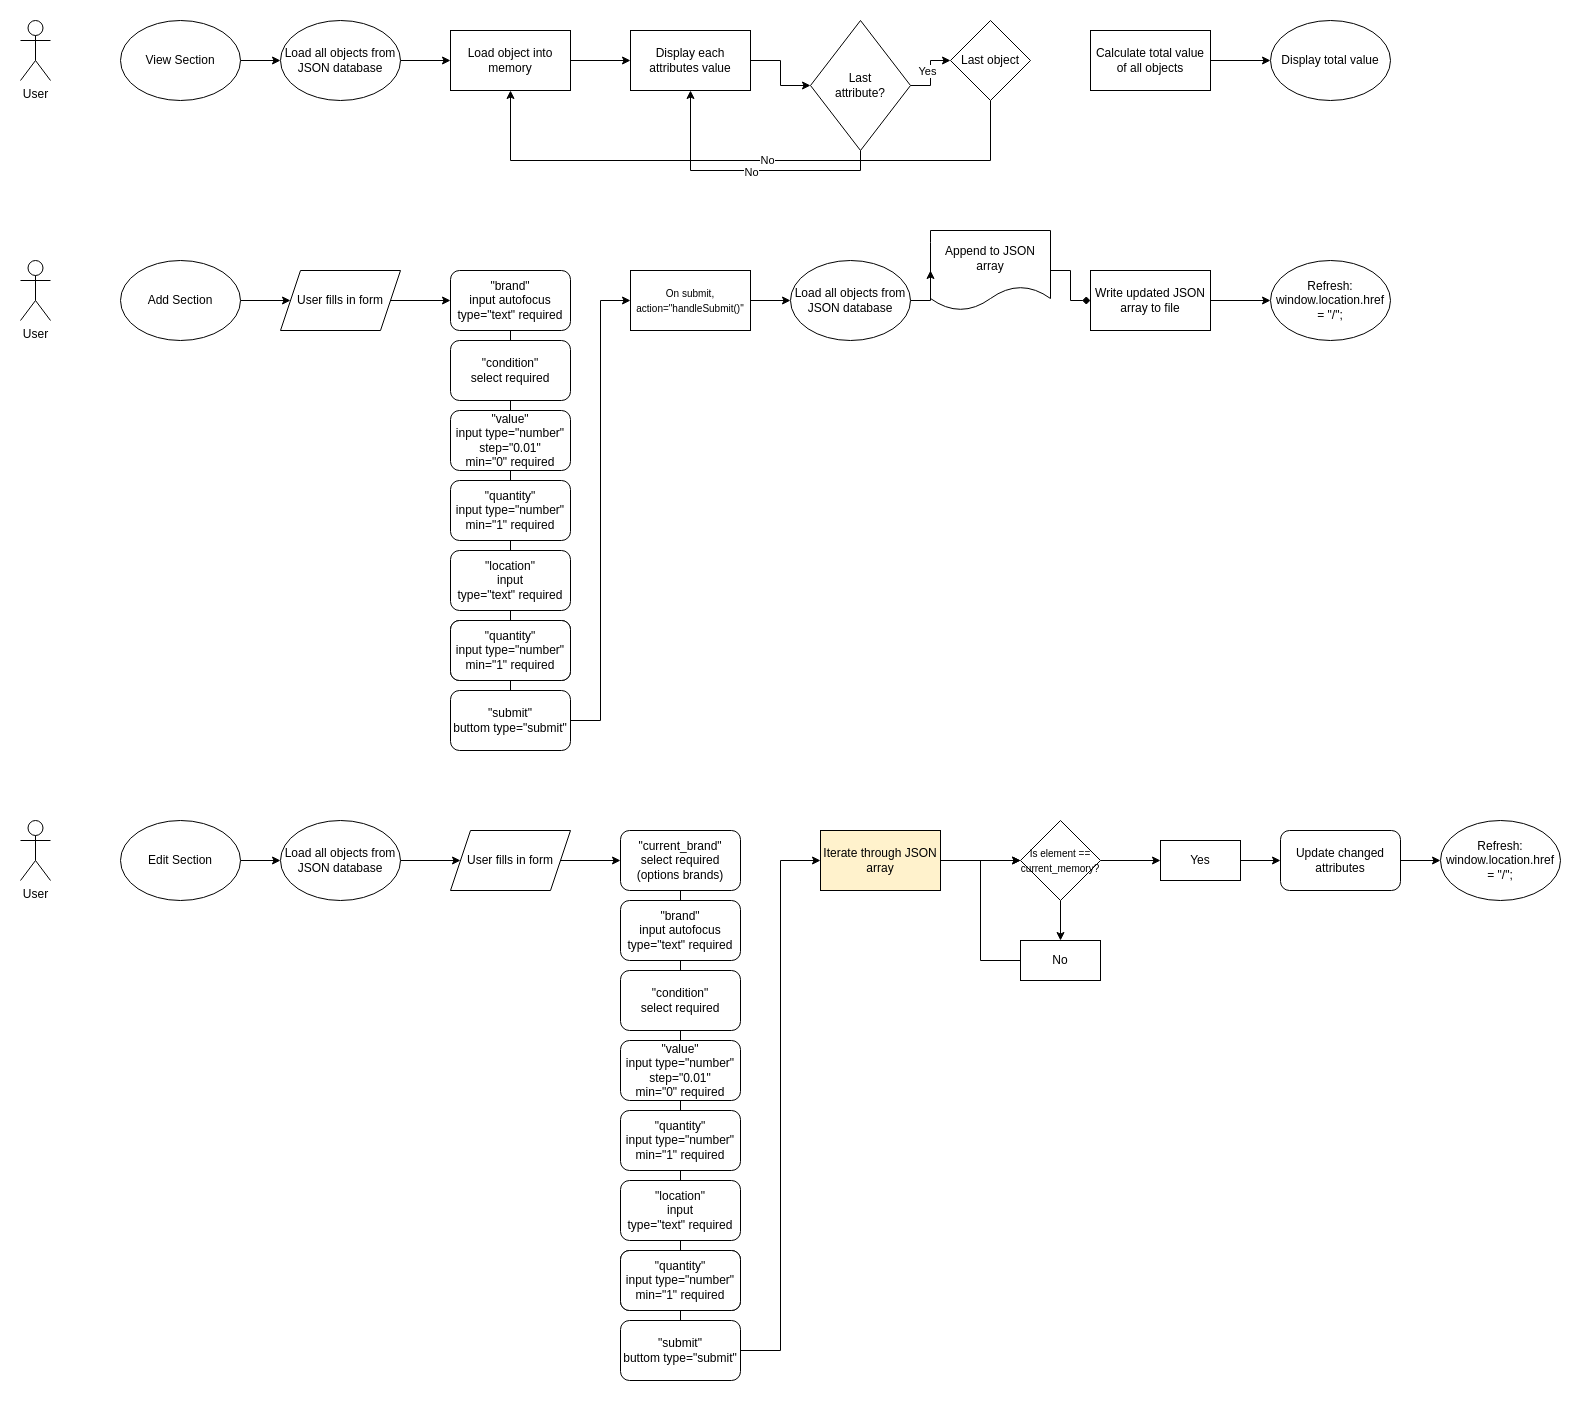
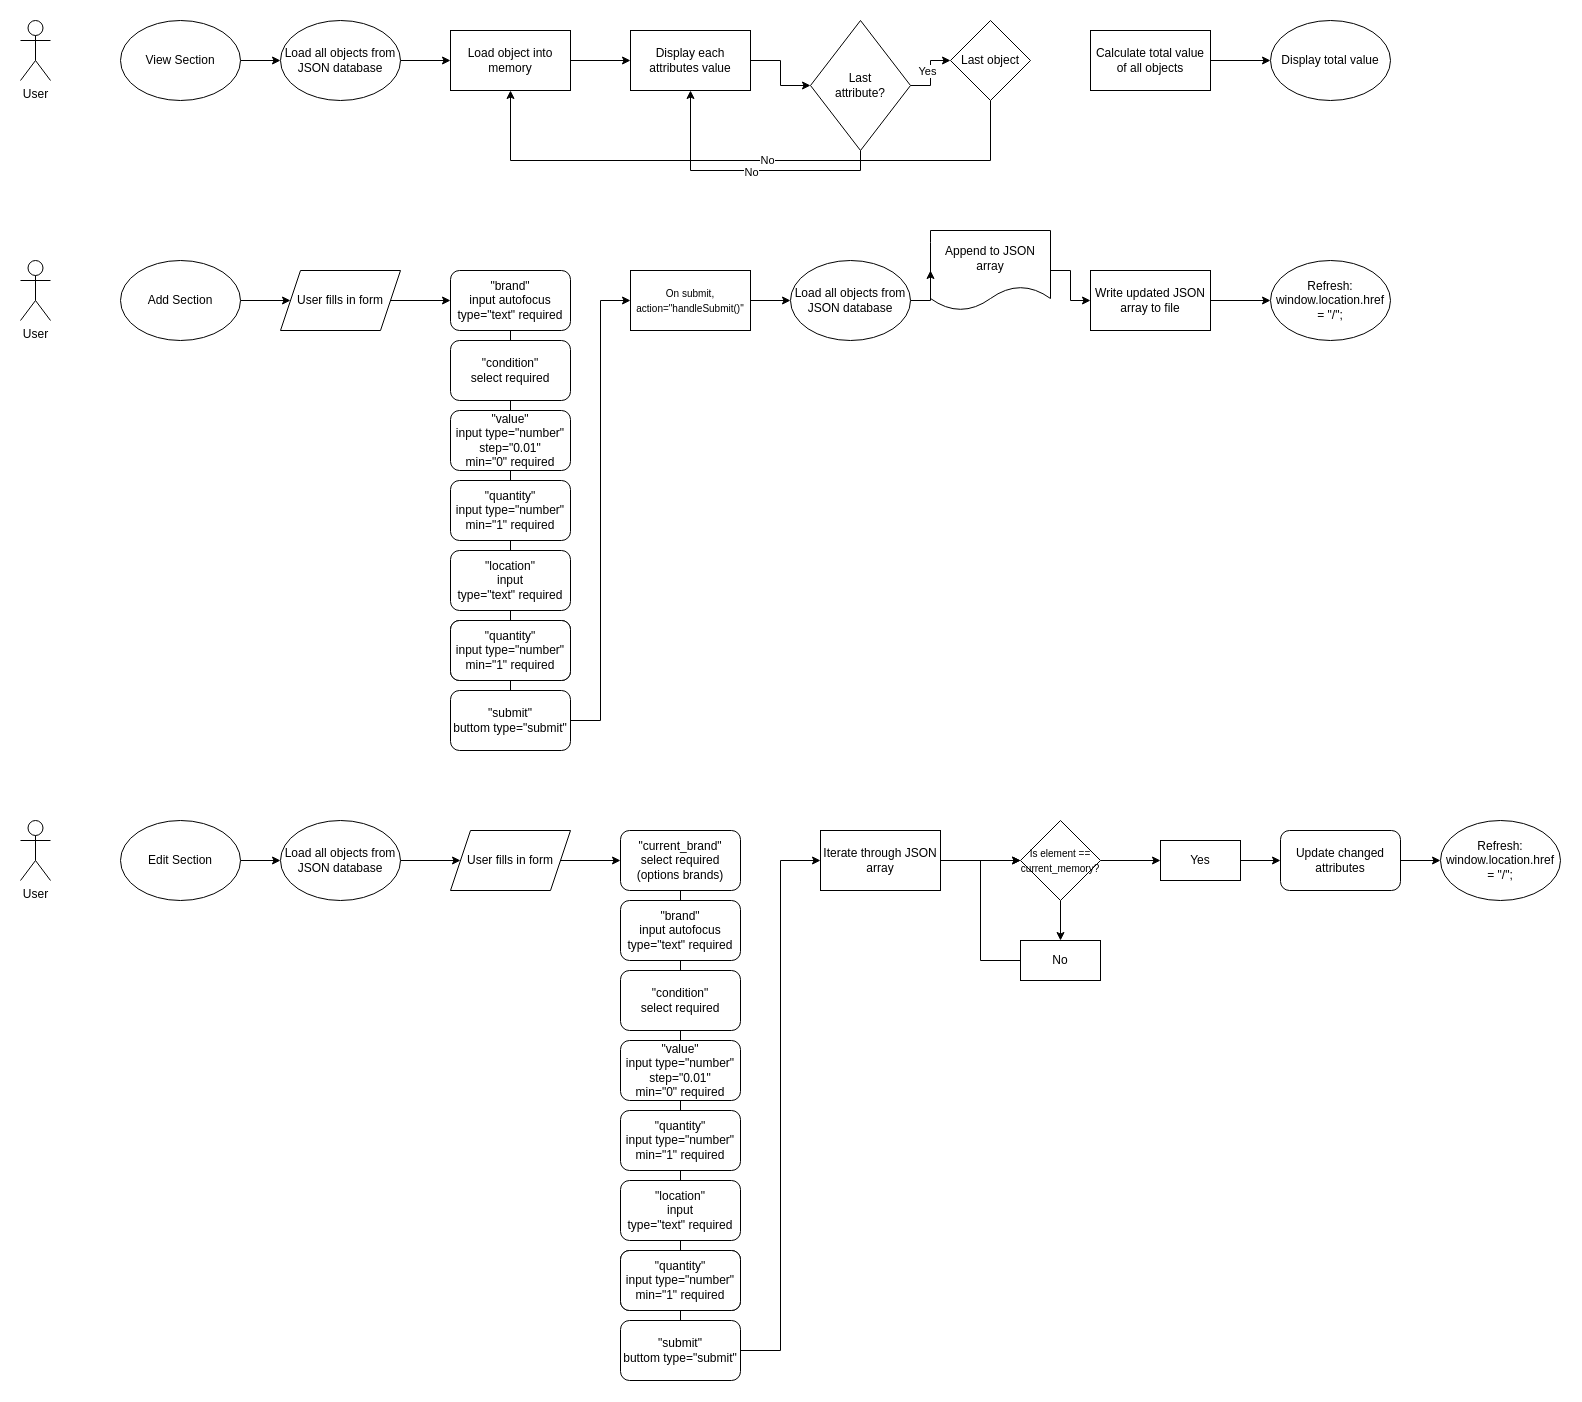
(1082, 301) -> (1082, 301)
(881, 861) -> (881, 861)
